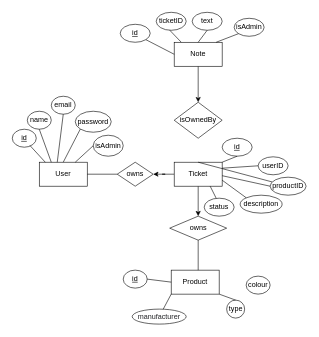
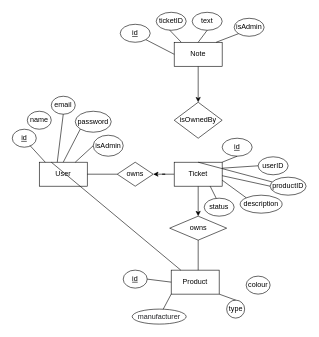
(45, 146) -> (115, 216)
